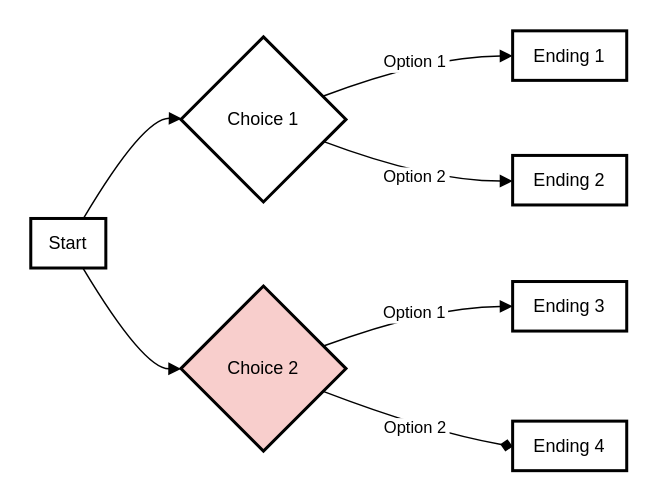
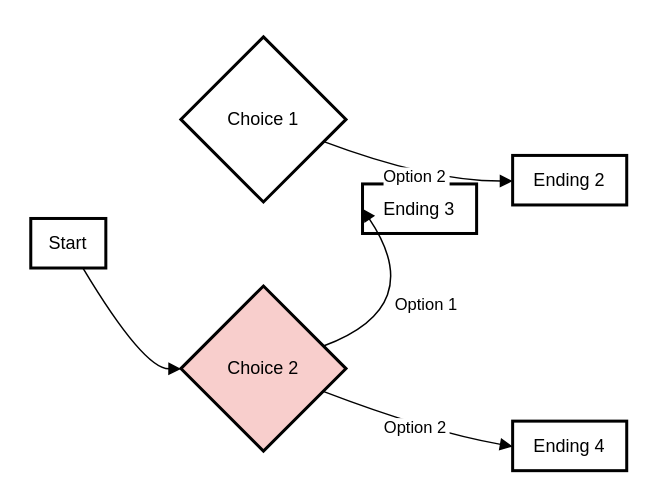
(569, 56) -> none
(455, 60) -> none
(119, 163) -> none
(569, 306) -> (419, 209)
(499, 444) -> (499, 444)
